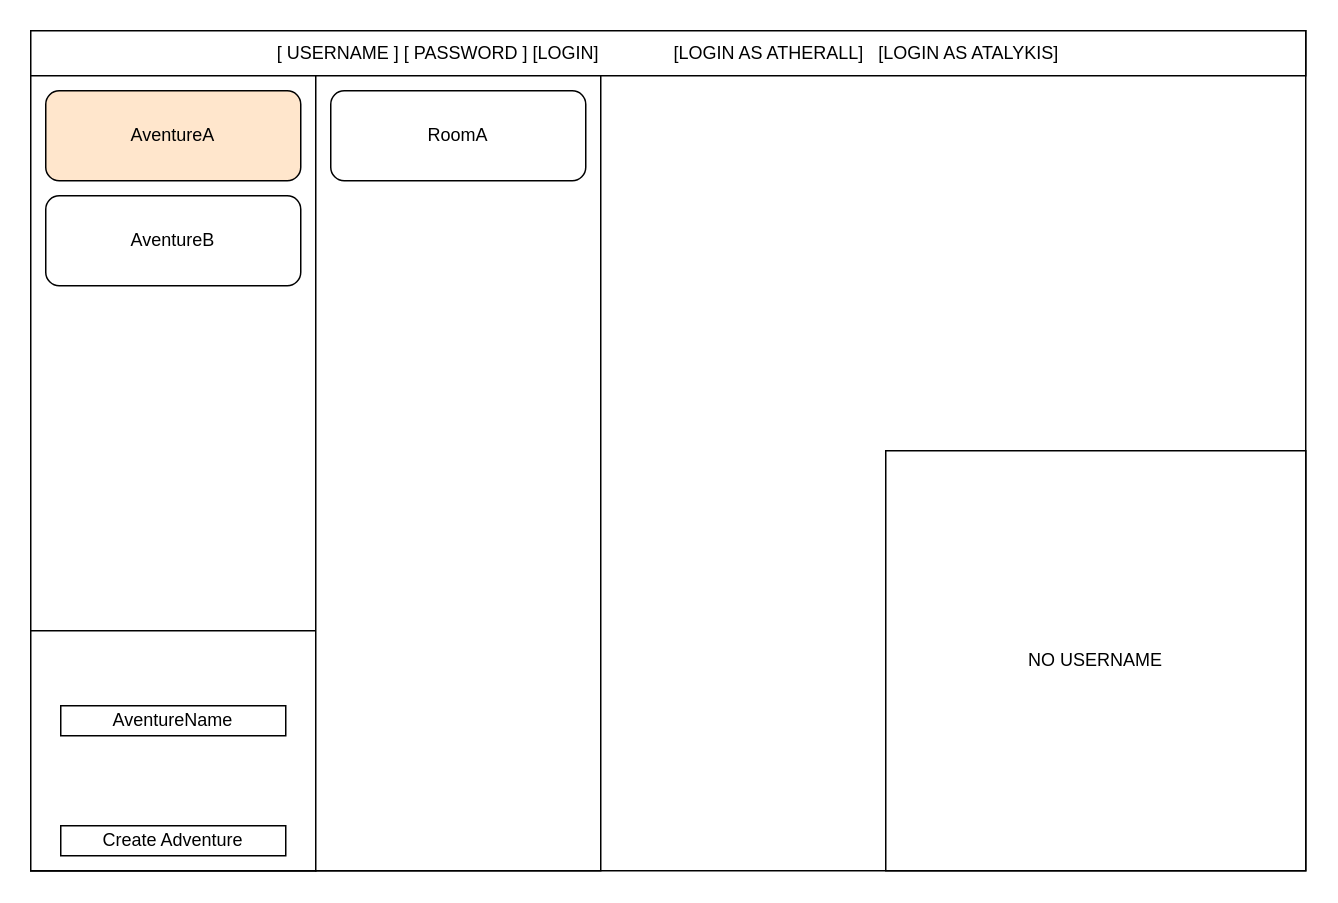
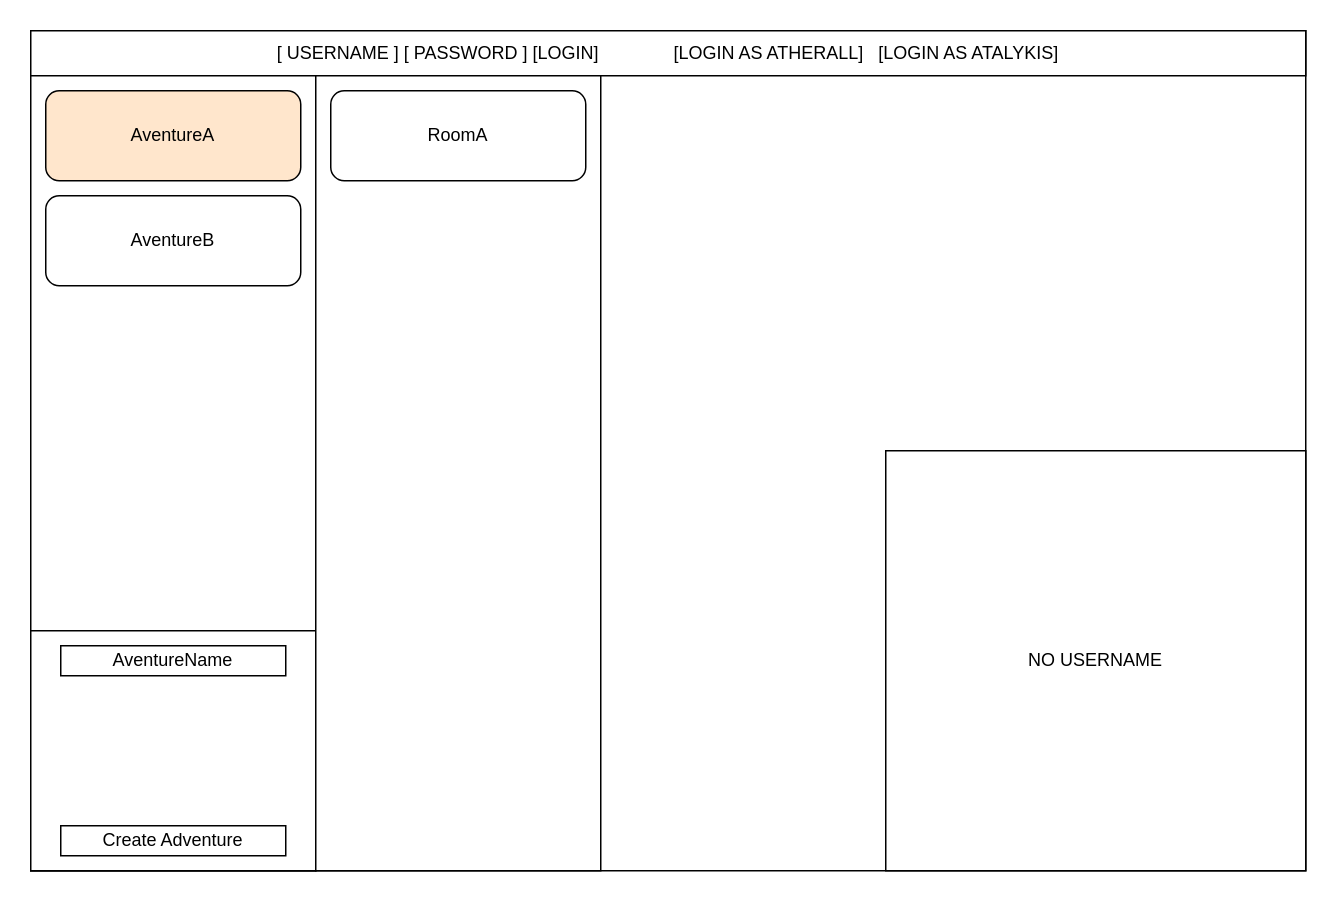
(173, 721) -> (173, 661)
